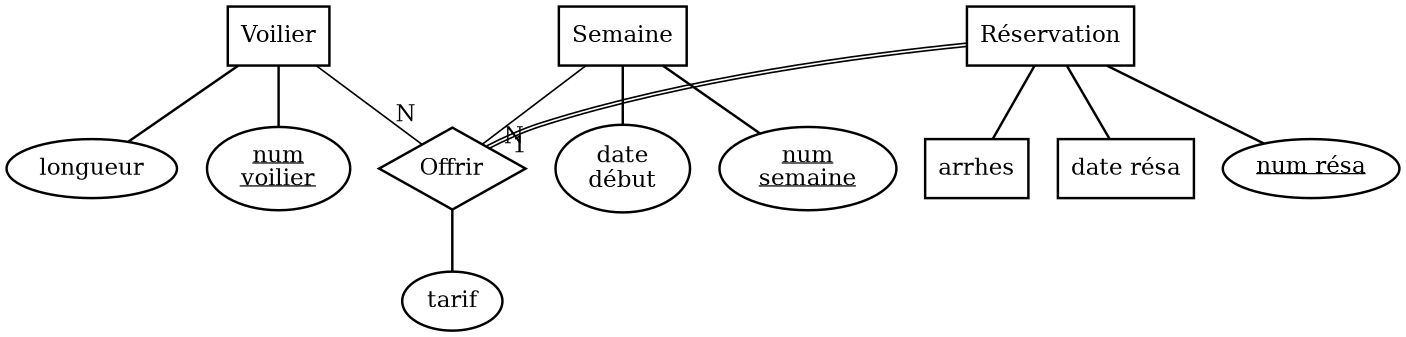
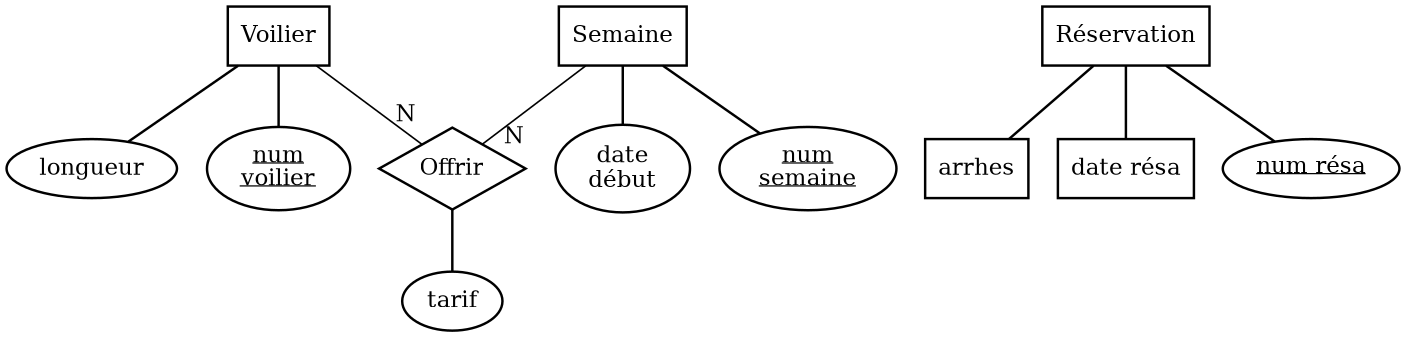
(723, 80) -> none
